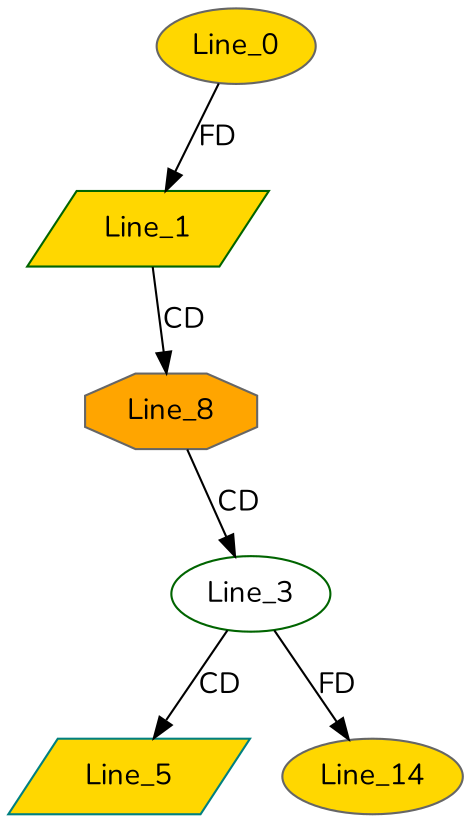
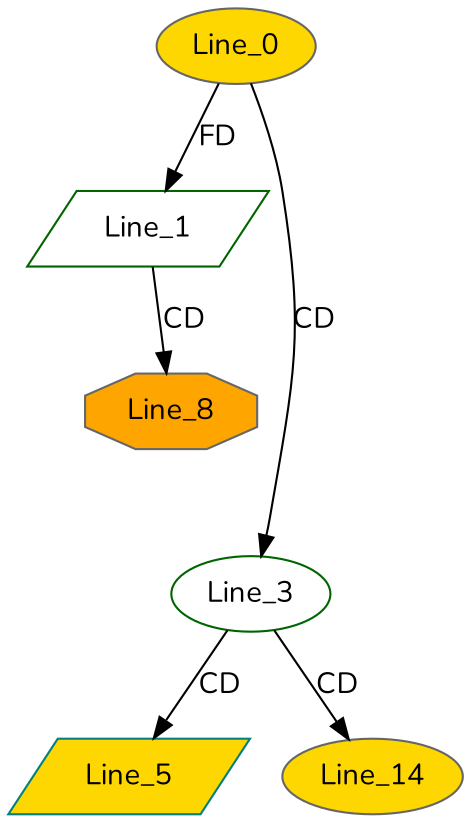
(148, 229) -> (148, 229)
(207, 493) -> (294, 308)
(338, 685) -> (338, 685)
